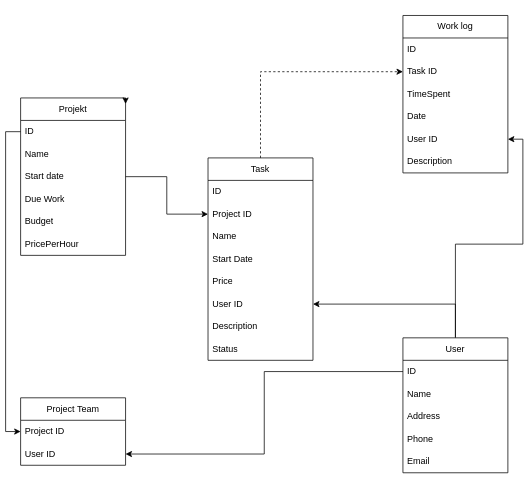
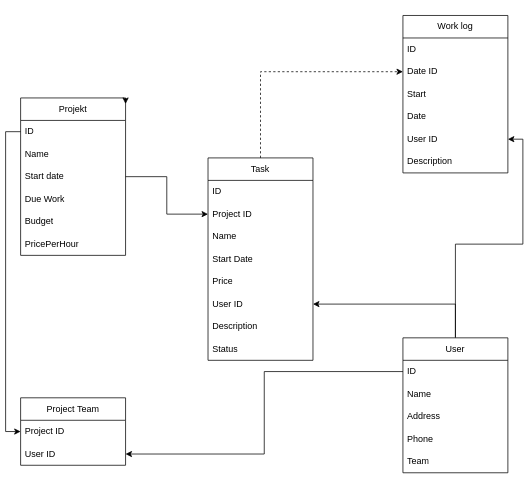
(424, 72) -> (424, 72)
(429, 94) -> (420, 94)
(418, 462) -> (418, 462)
